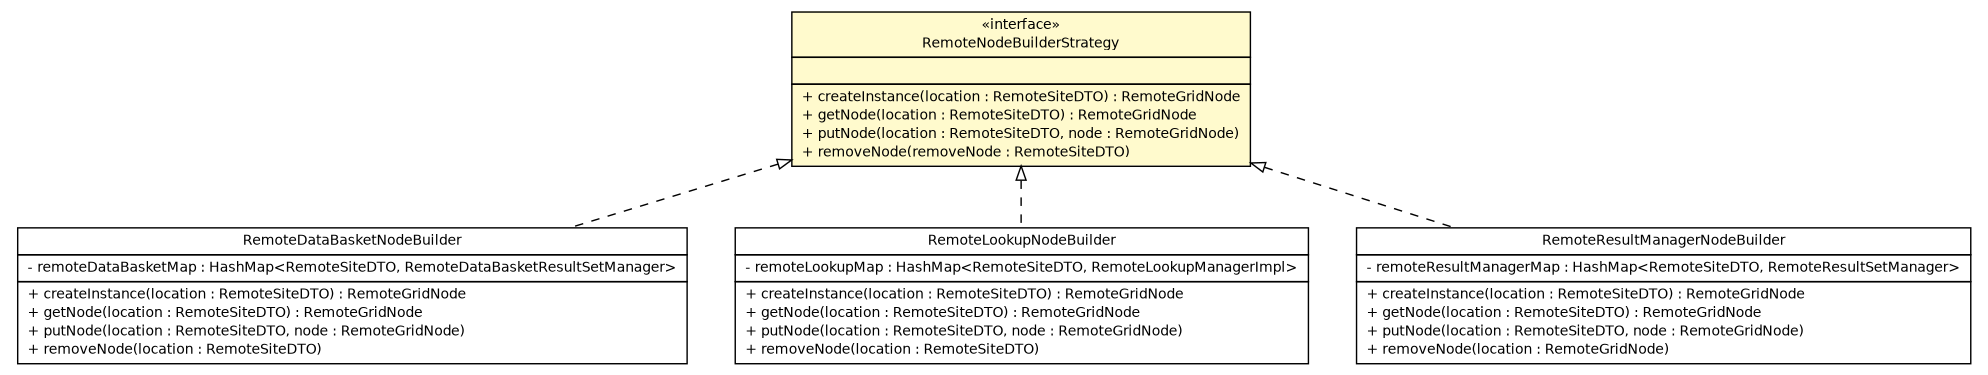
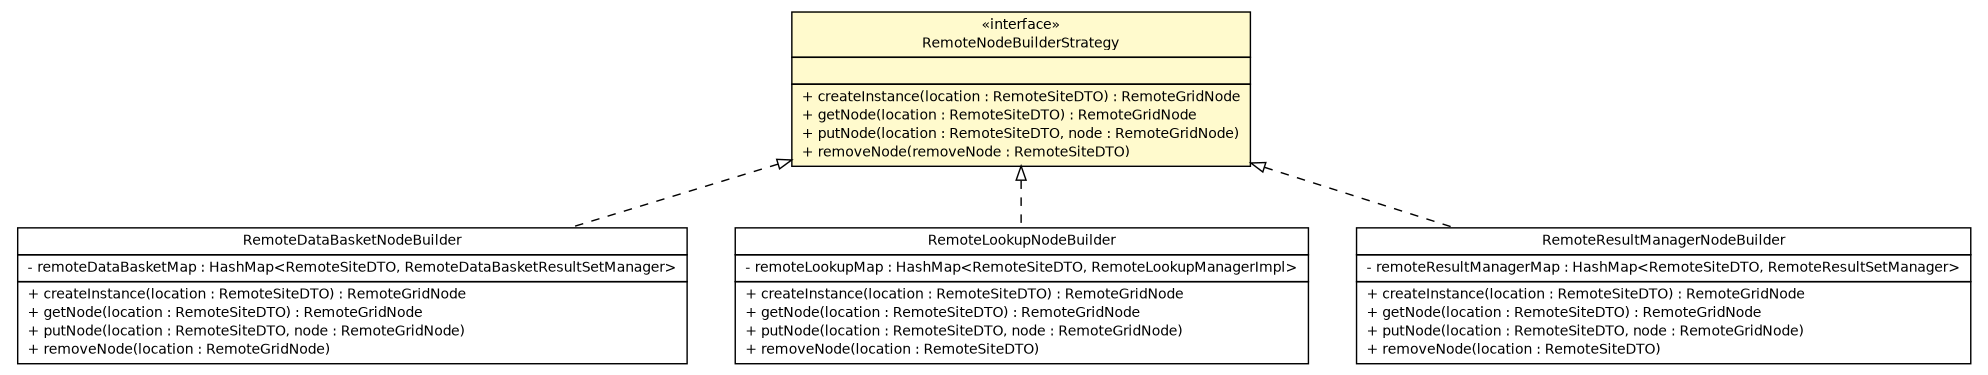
(175, 350) -> (179, 350)
(1518, 350) -> (1514, 350)
